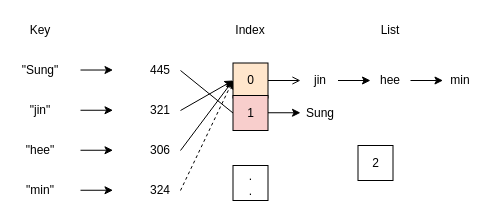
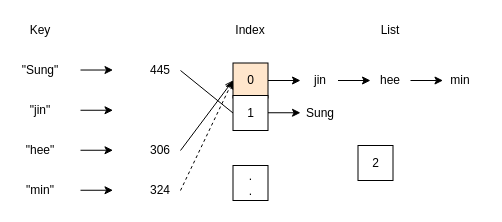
(294, 81) -> (292, 81)
(204, 97) -> none
(161, 111) -> none
(251, 113) -> (251, 113)
